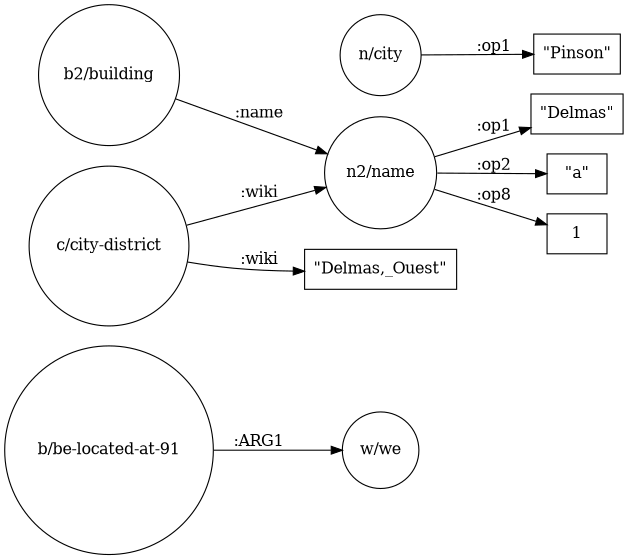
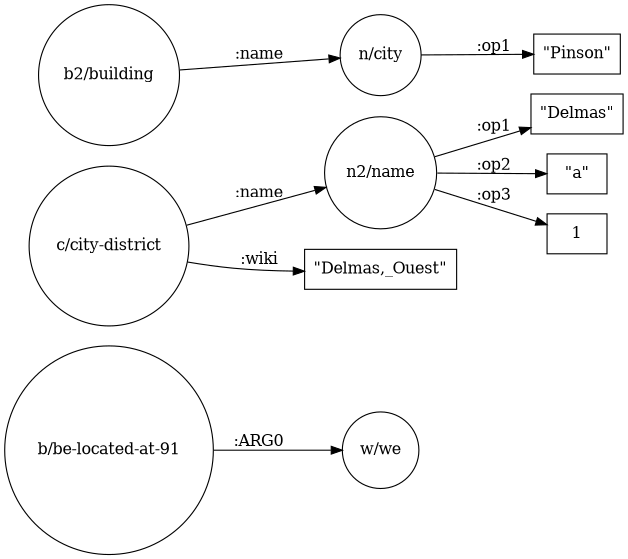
(246, 124) -> (254, 64)
(259, 193) -> (259, 193)
(494, 196) -> (494, 196)
(259, 442) -> (259, 442)
